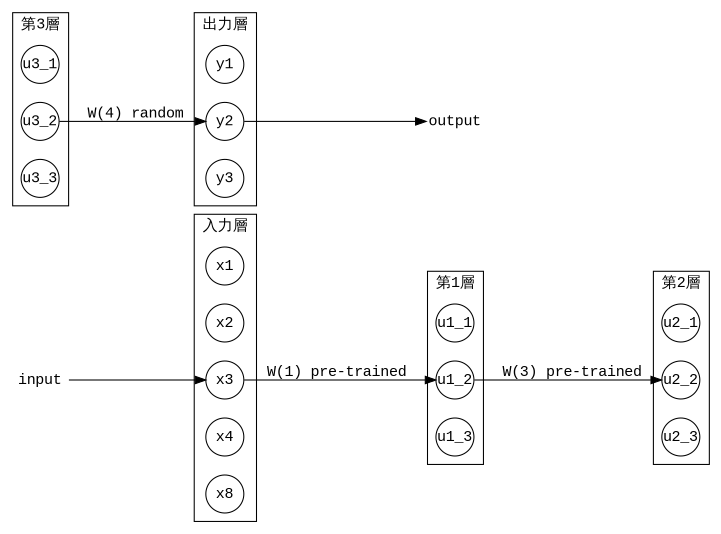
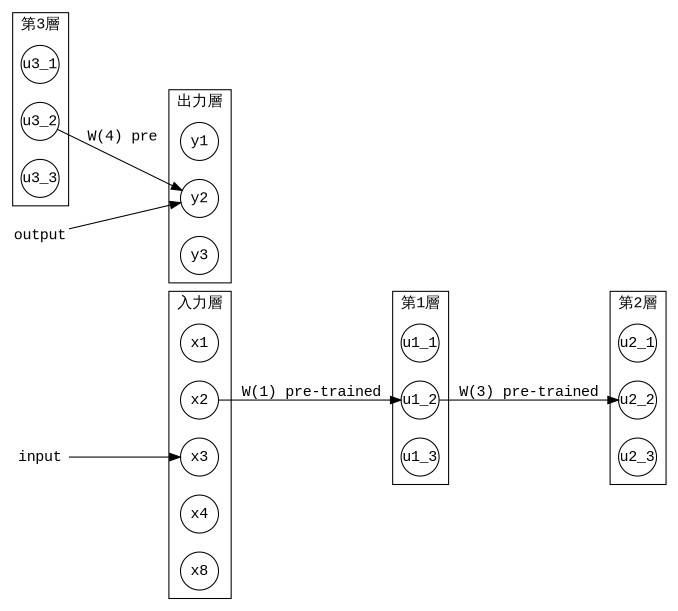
(136, 113) -> (123, 137)
(330, 121) -> (120, 217)
(335, 380) -> (305, 400)
